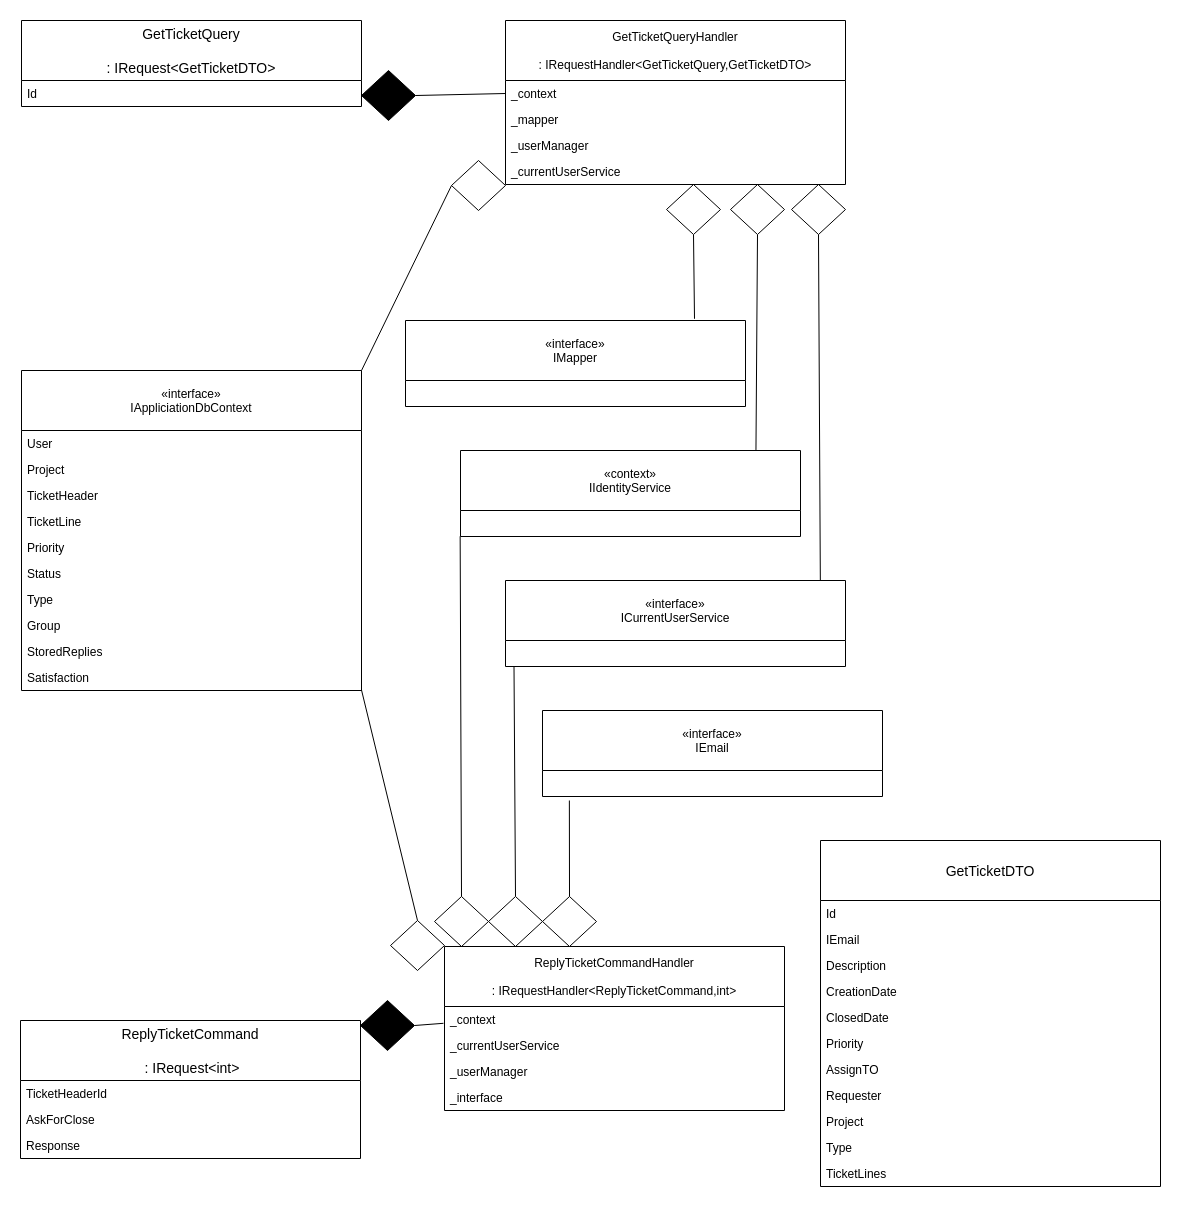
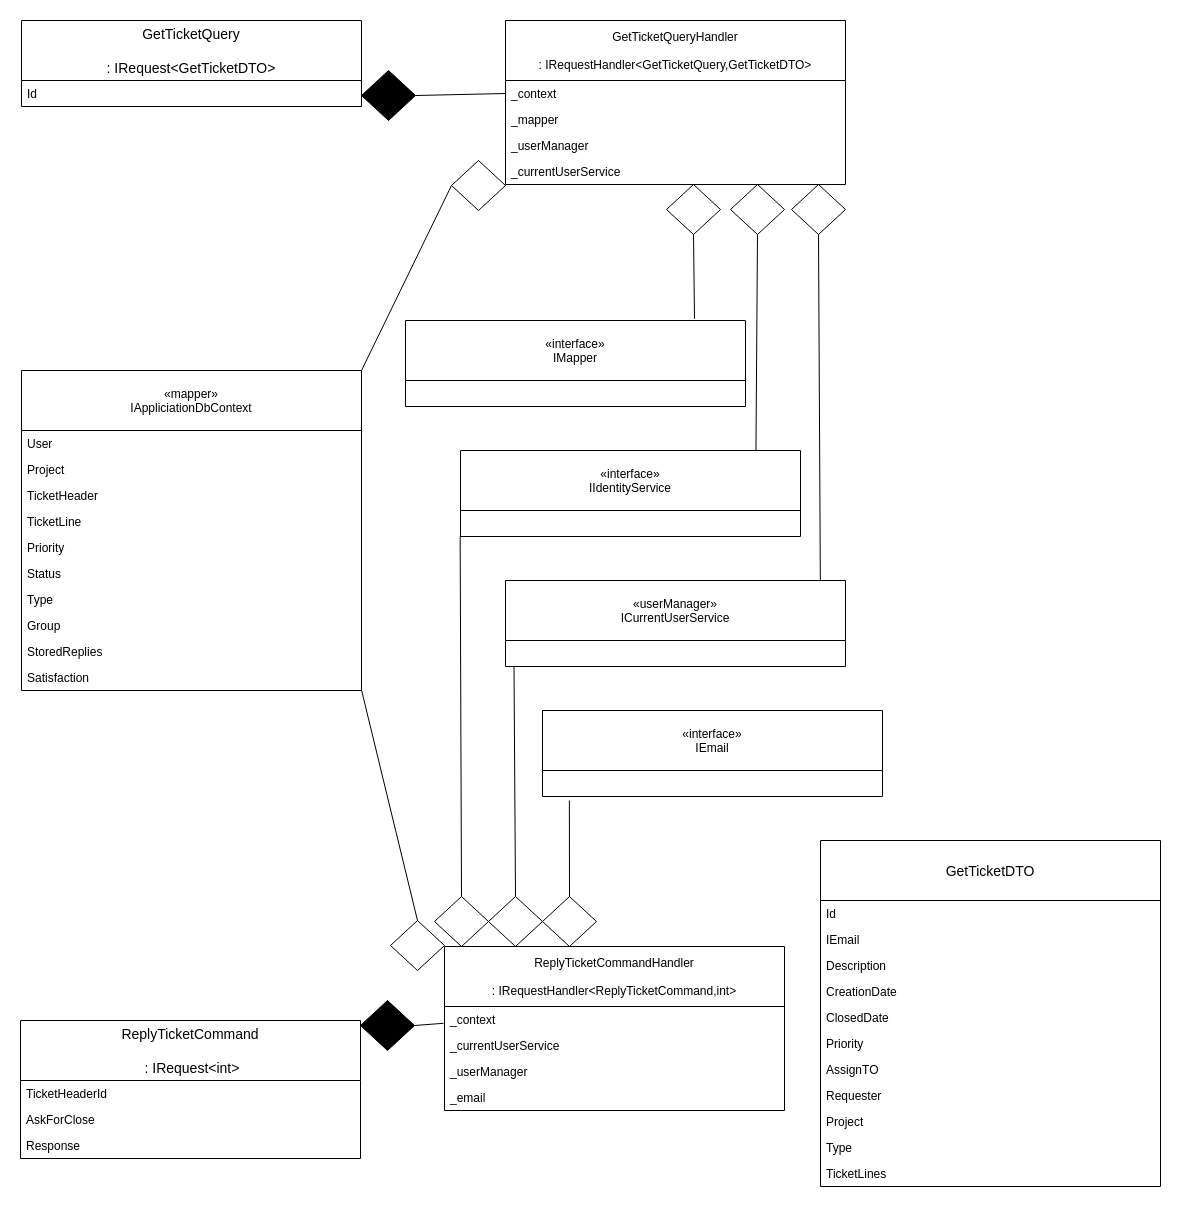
(191, 394) -> (191, 394)
(630, 474) -> (630, 474)
(675, 604) -> (675, 604)
(482, 1098) -> (467, 1098)
